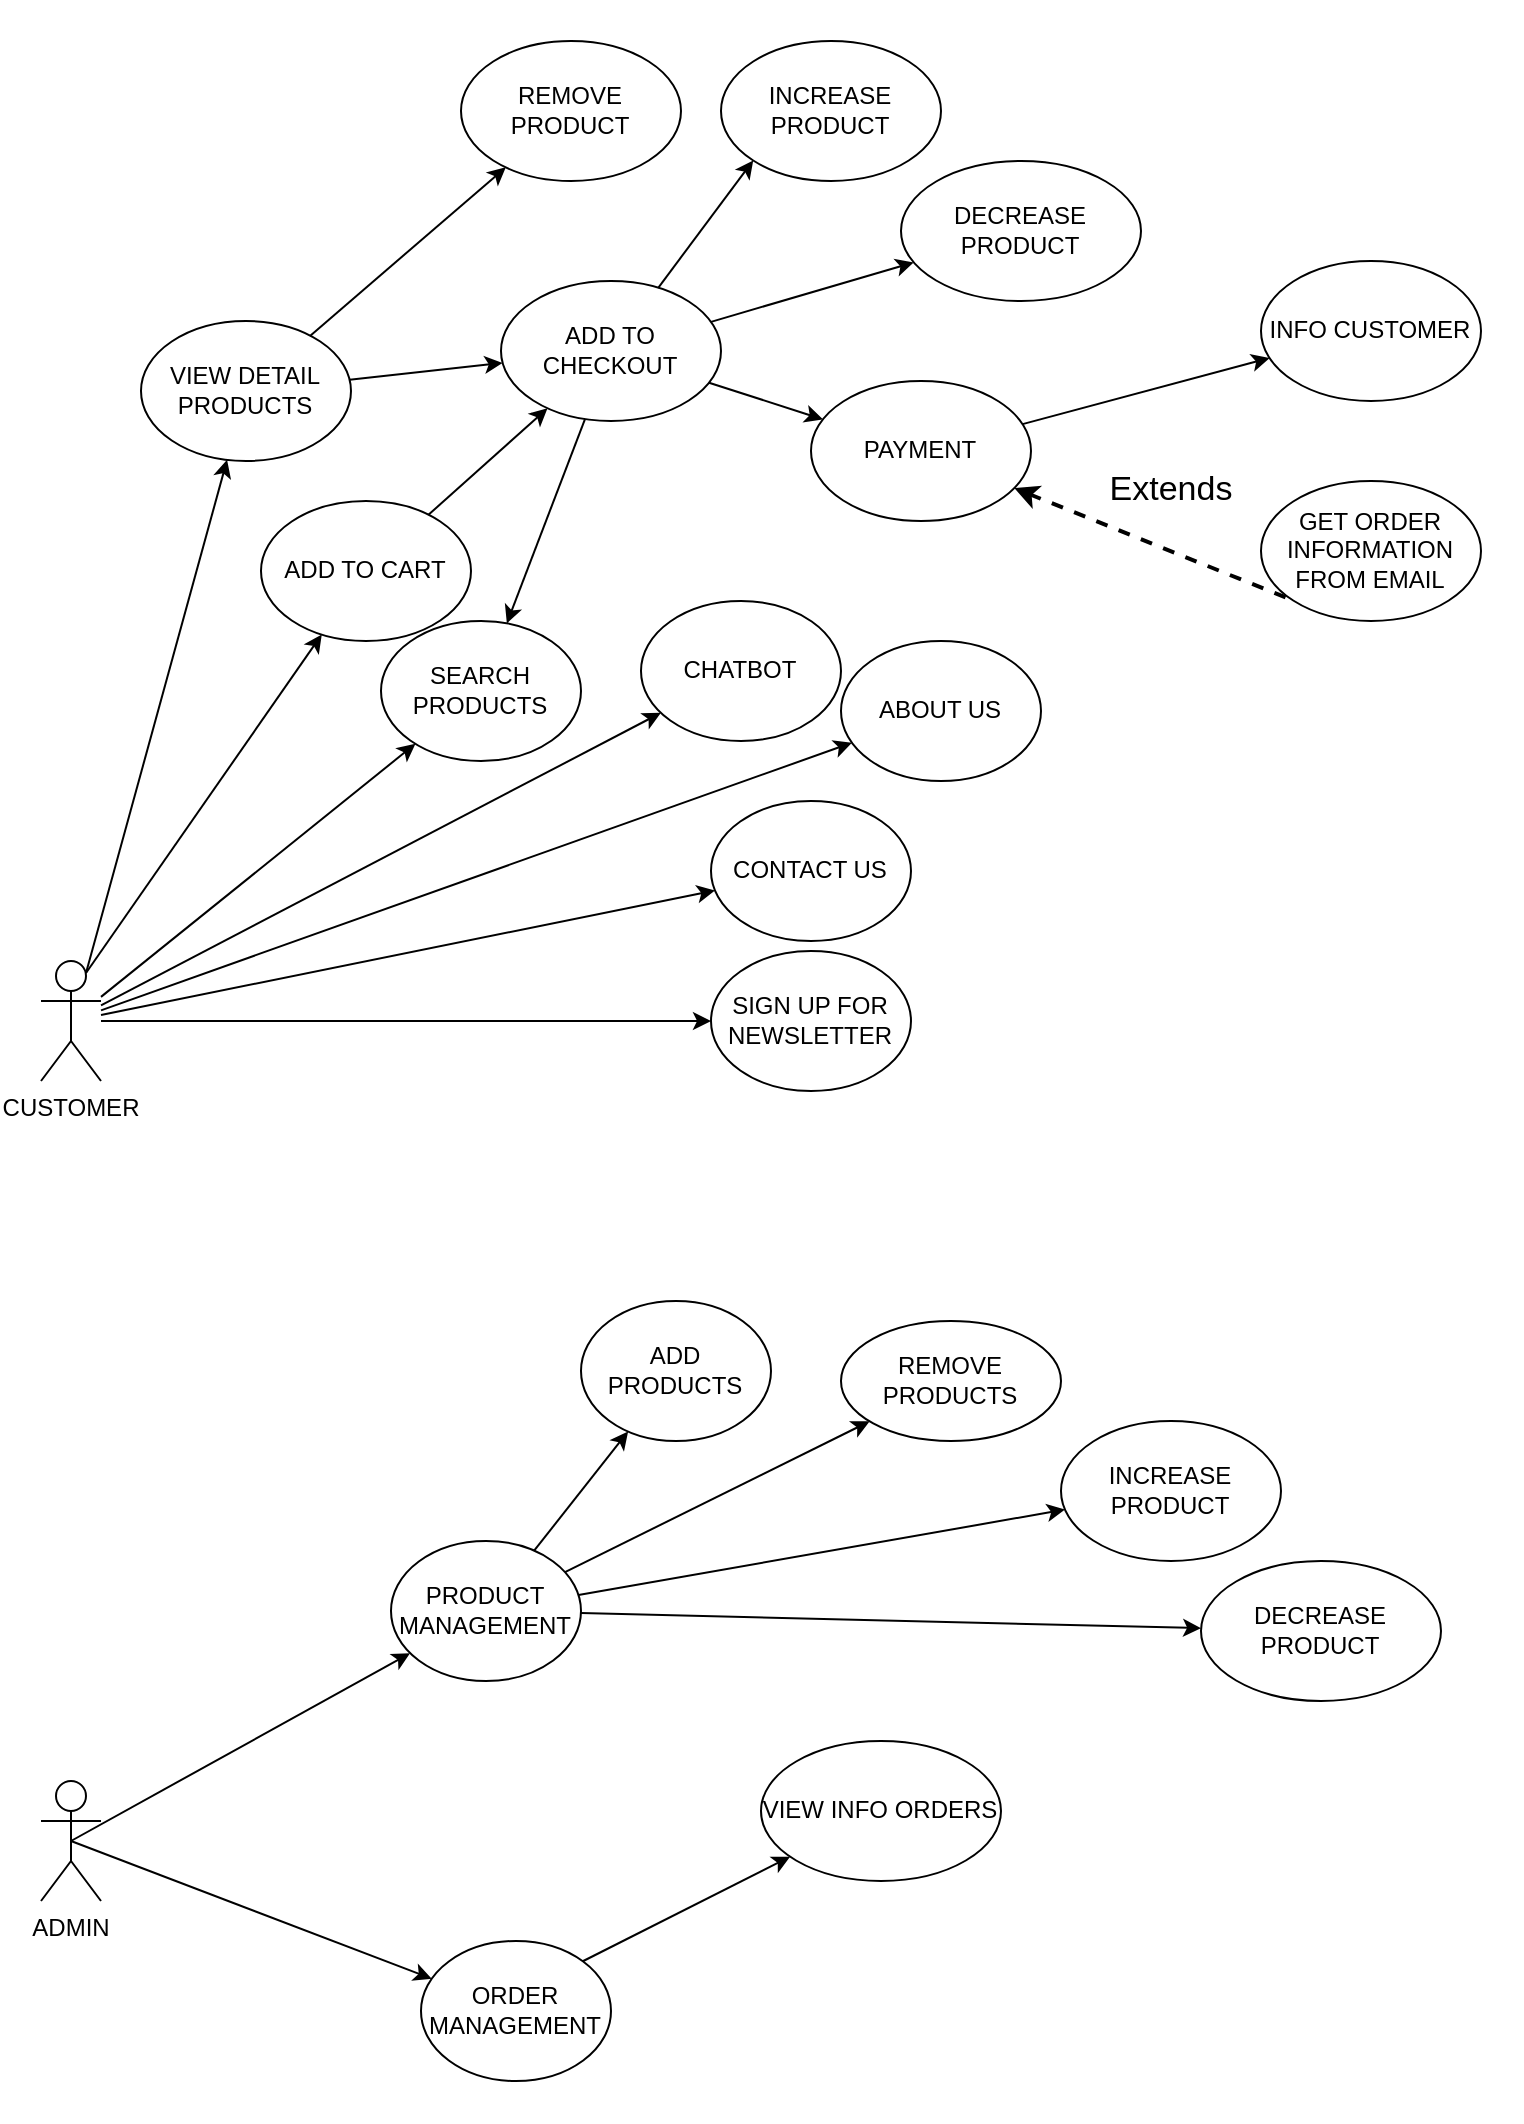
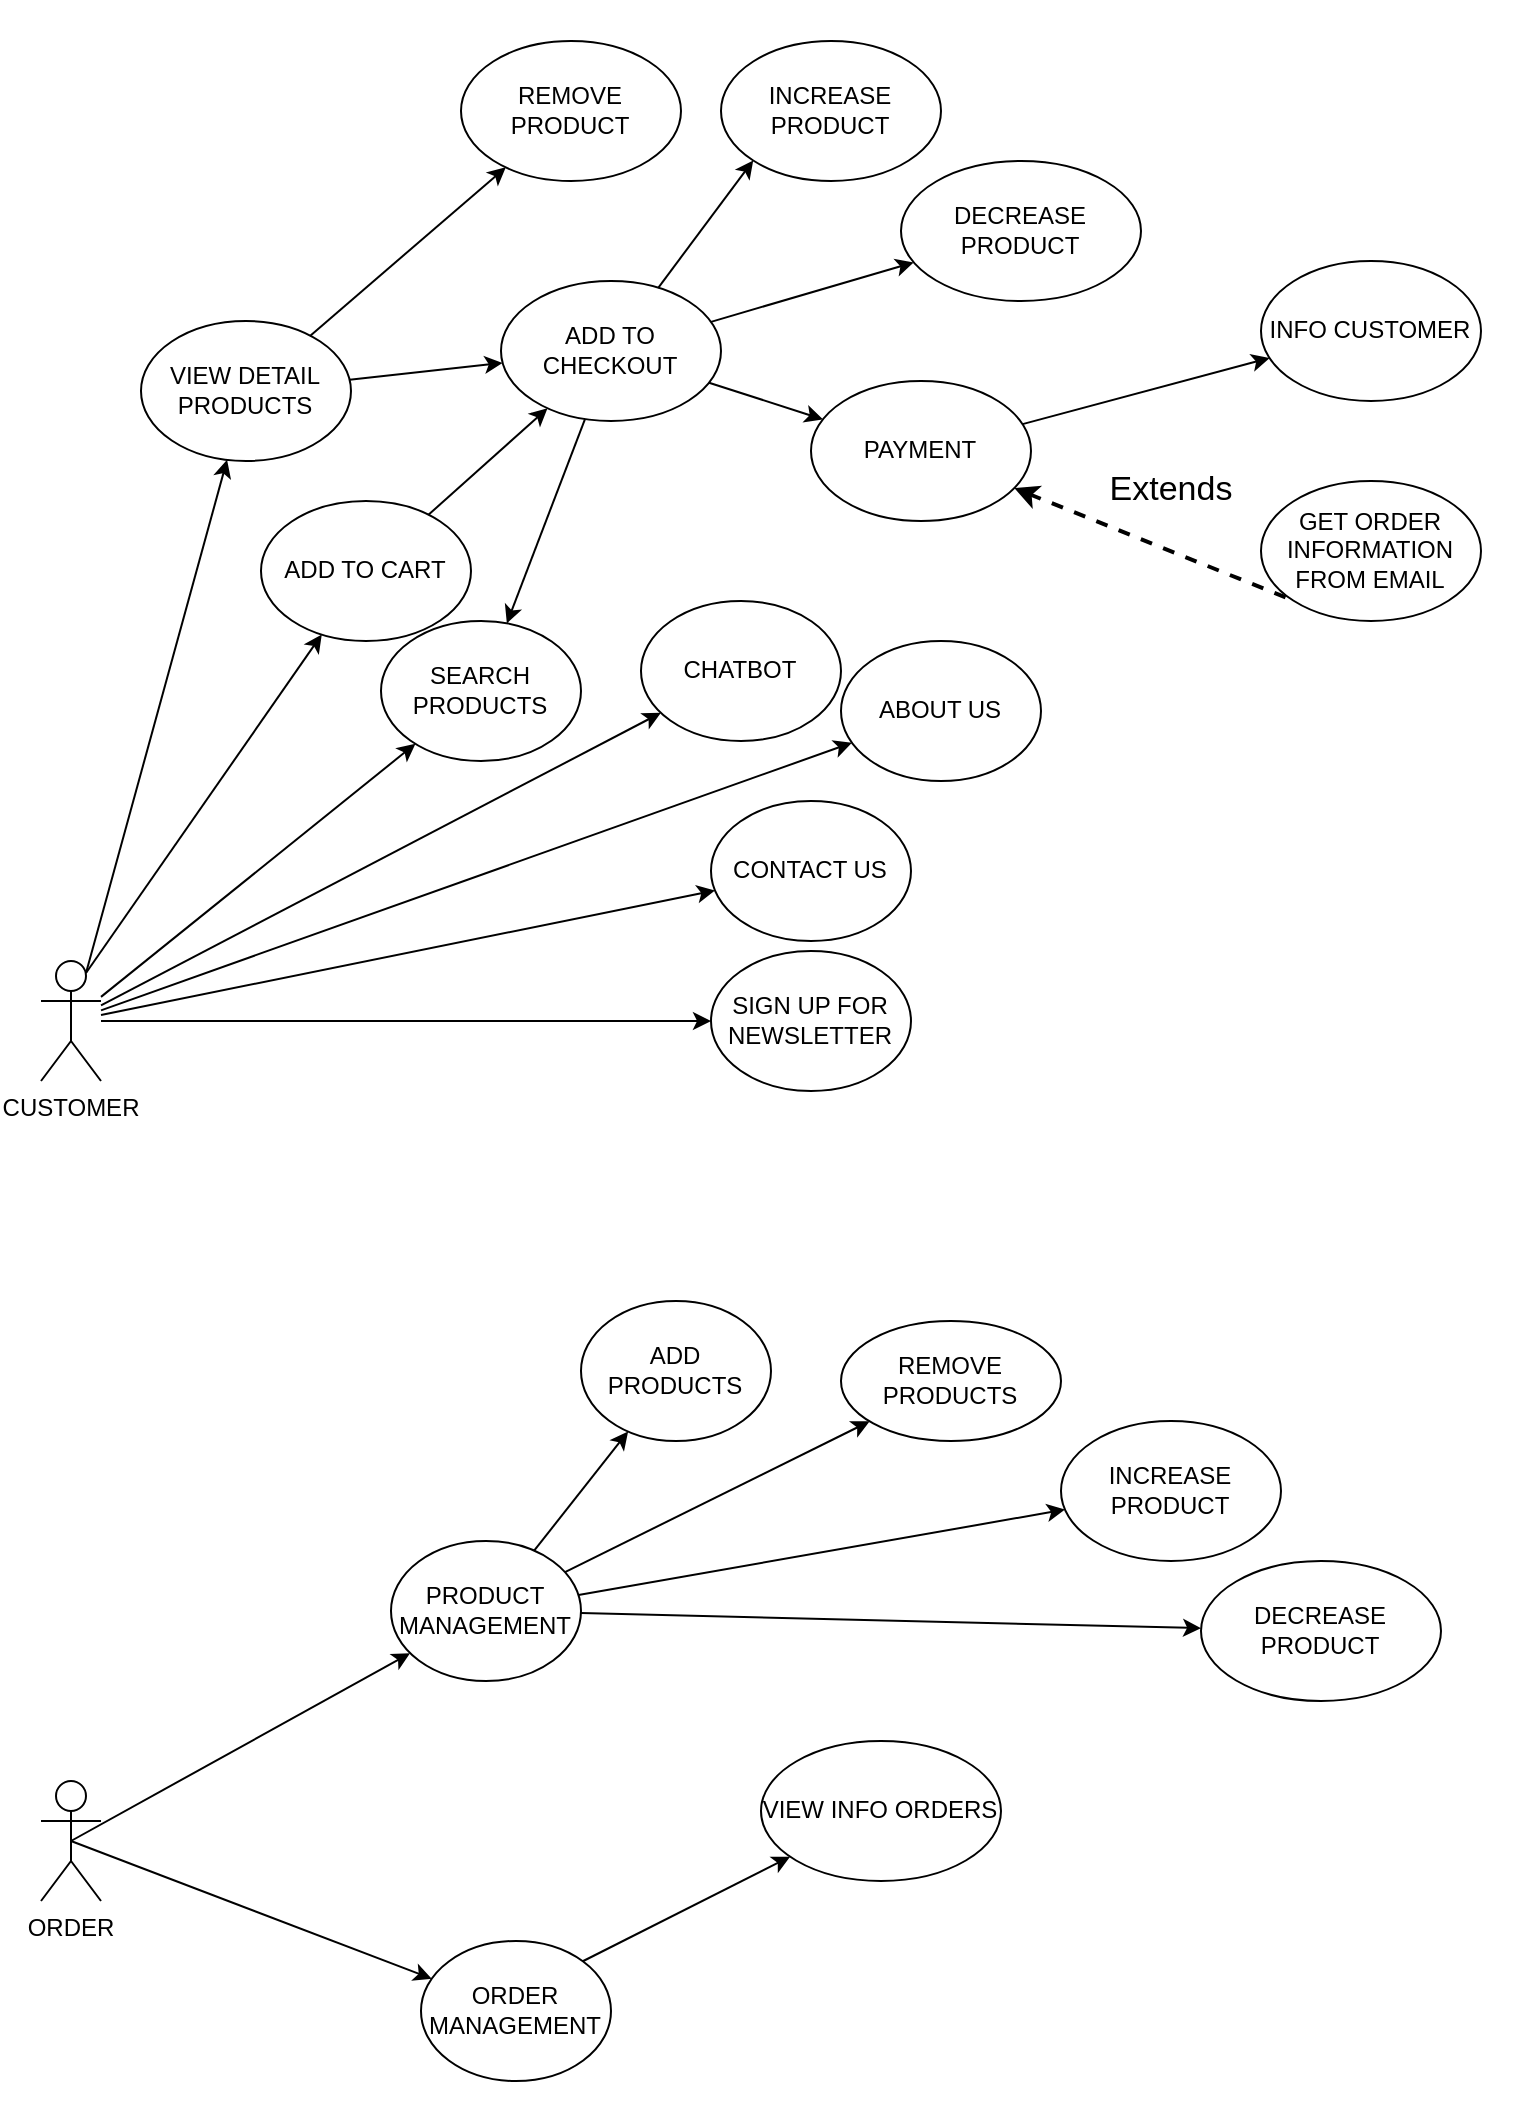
(72, 1929) -> (72, 1929)
